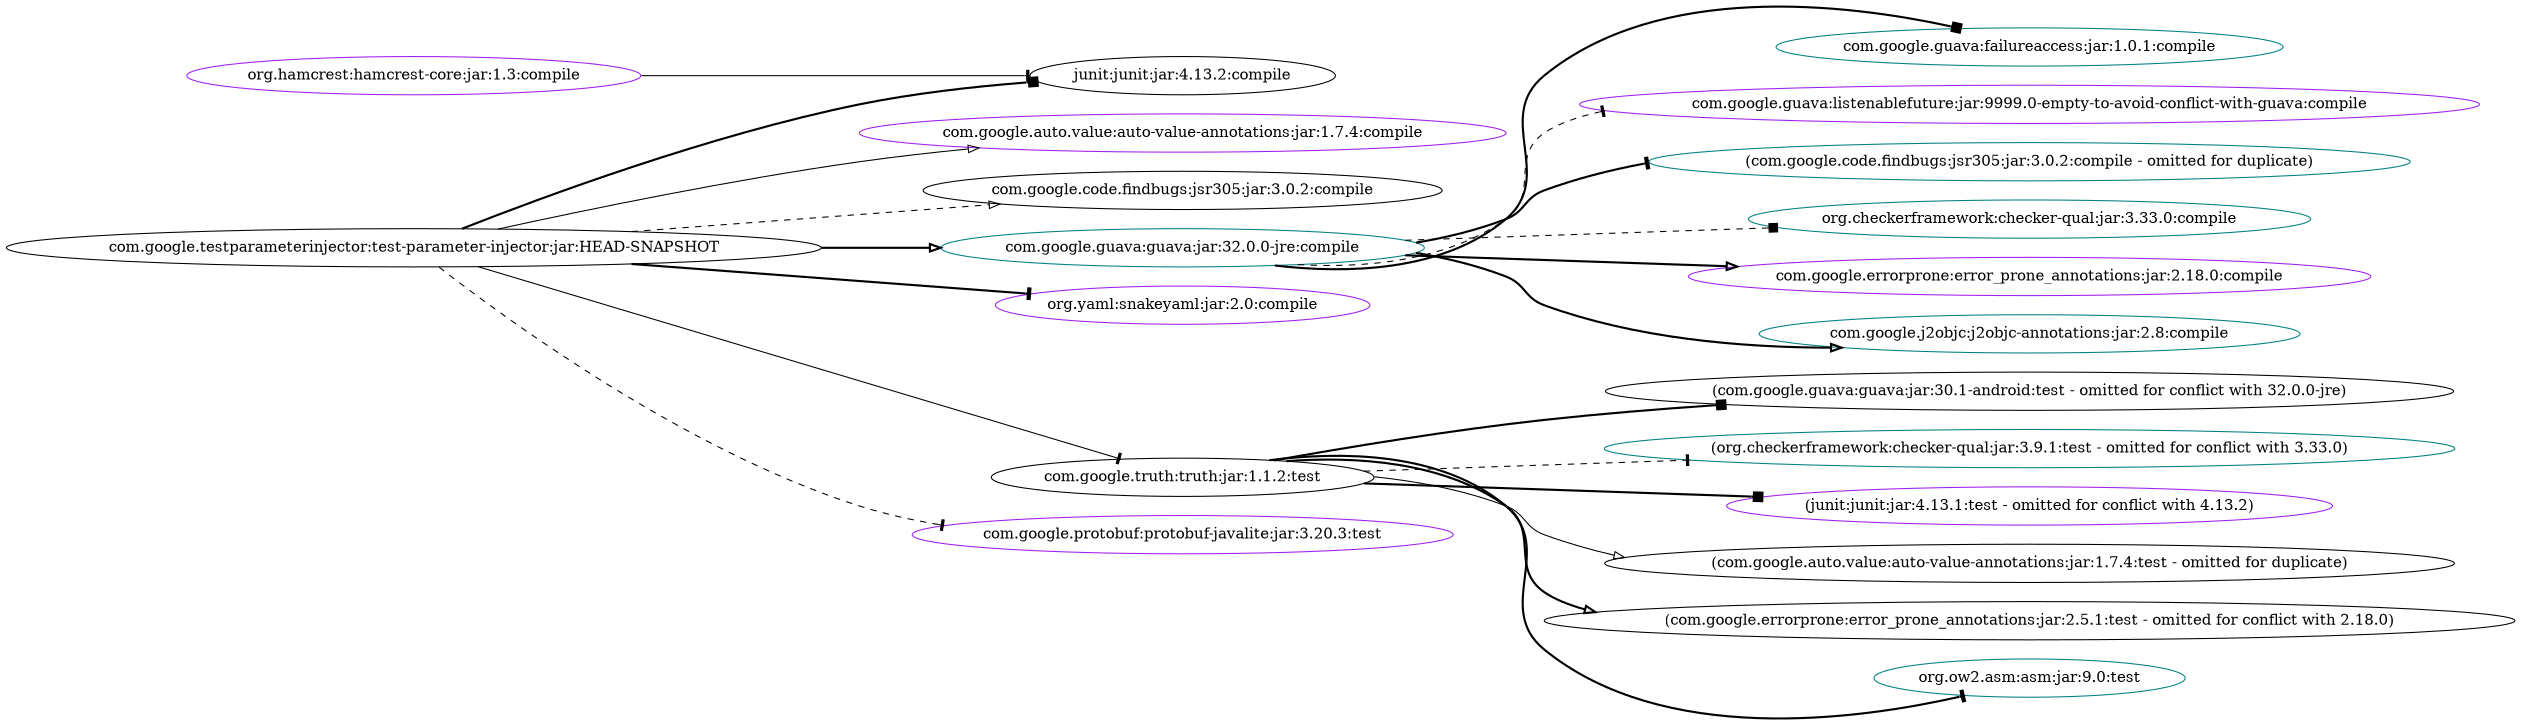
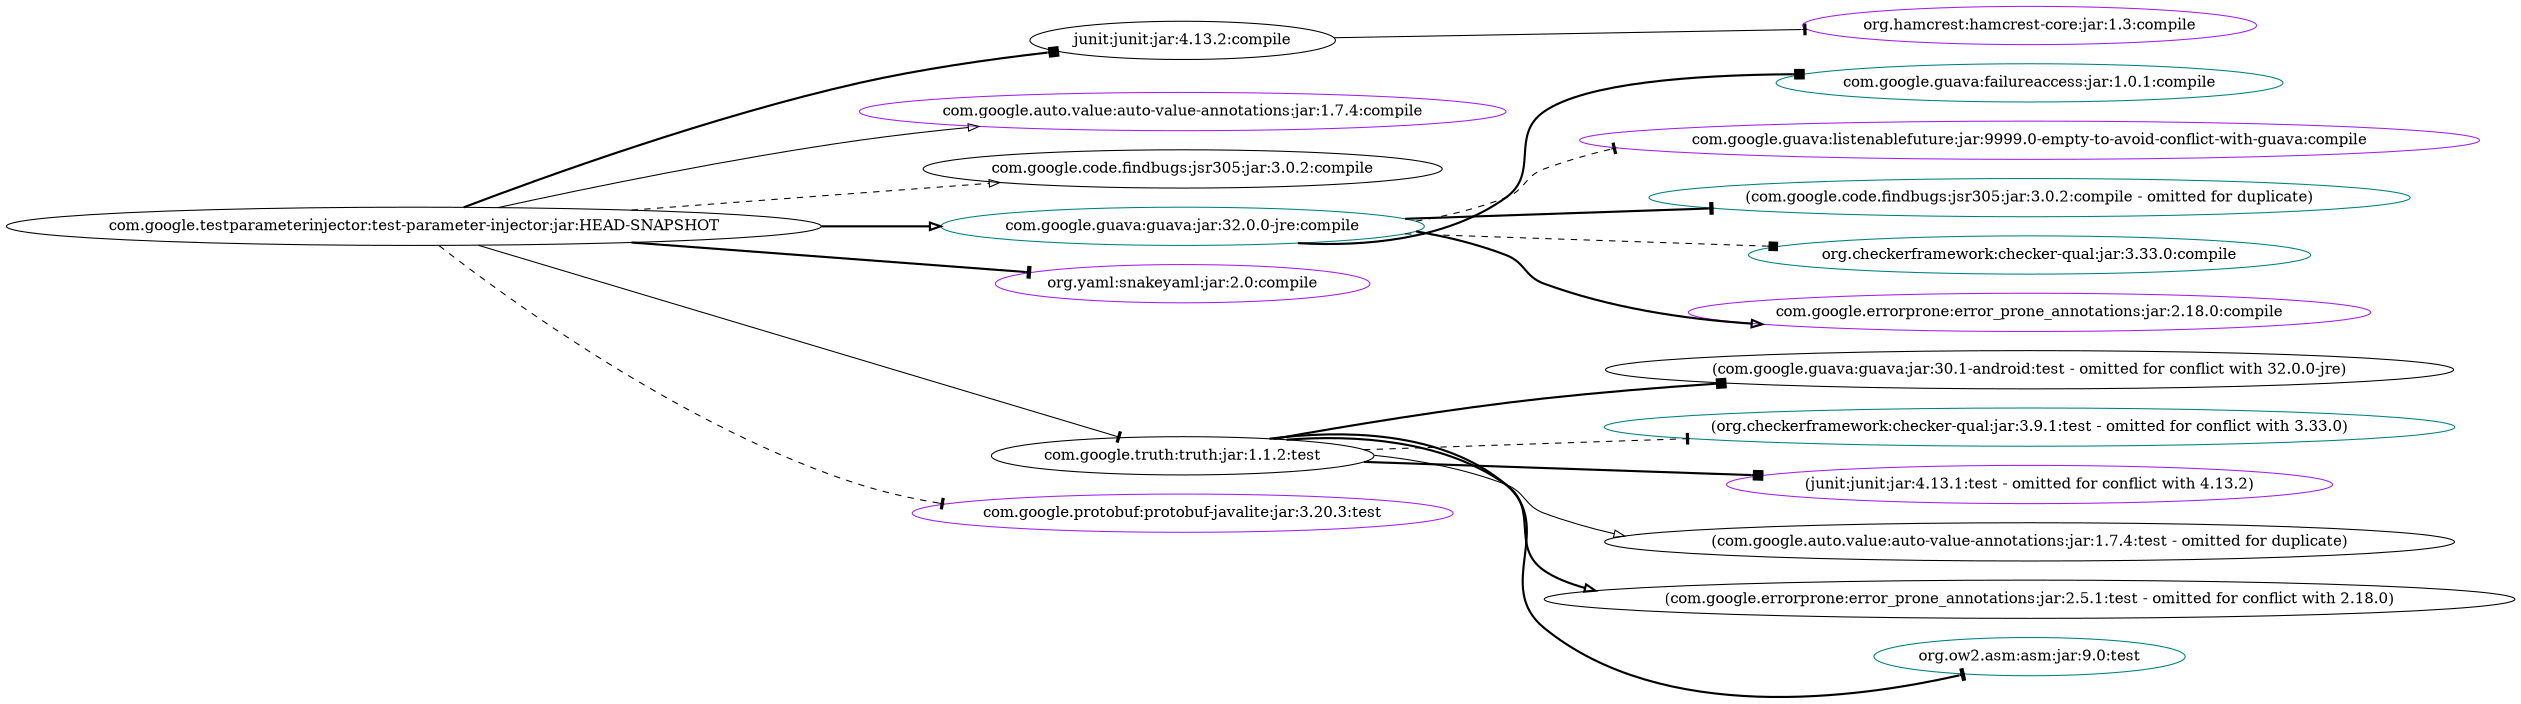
(833, 76) -> (1568, 34)
(2030, 334) -> none
